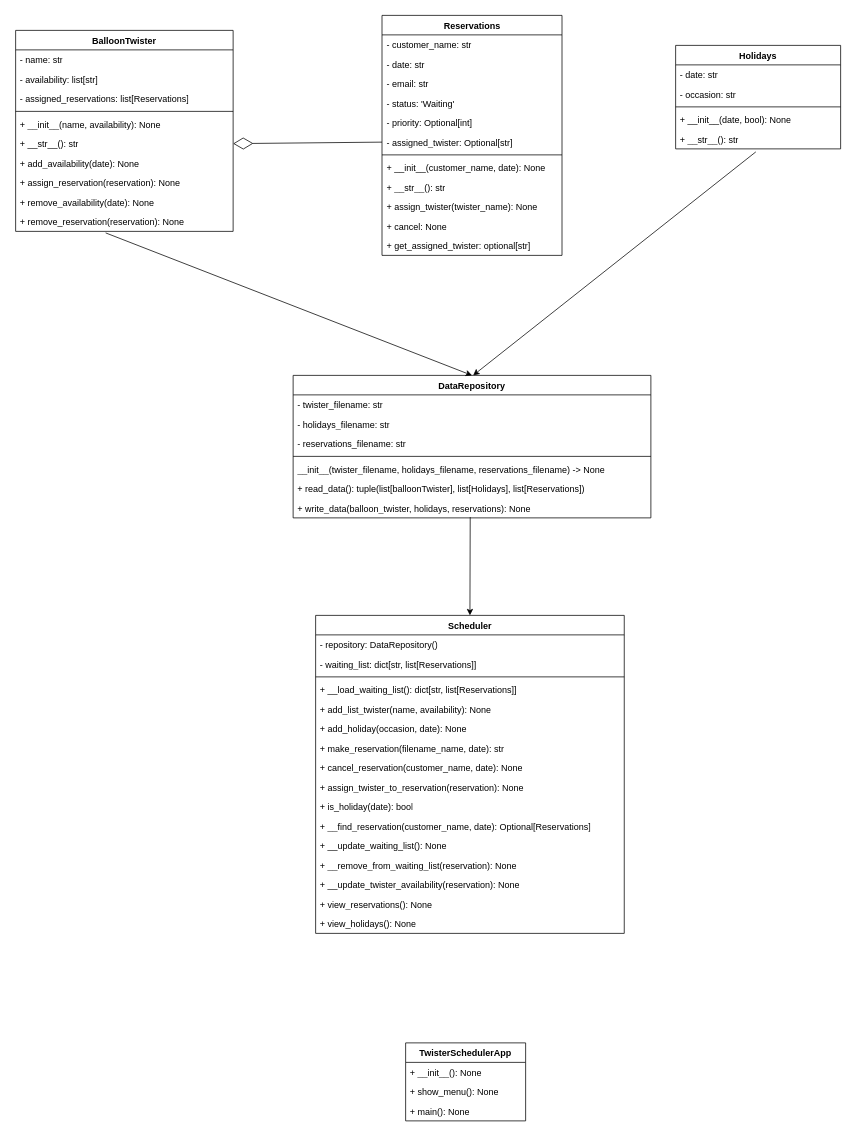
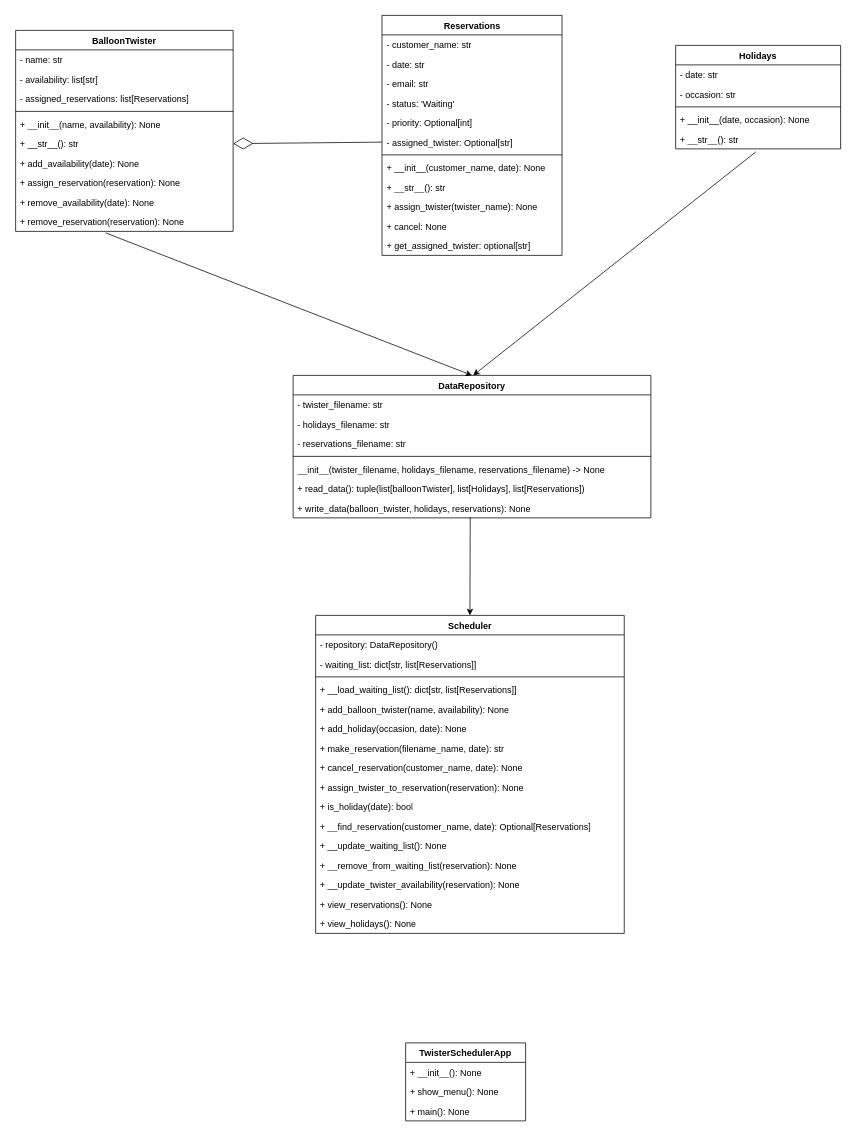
(741, 121) -> (751, 121)
(416, 710) -> (423, 710)
